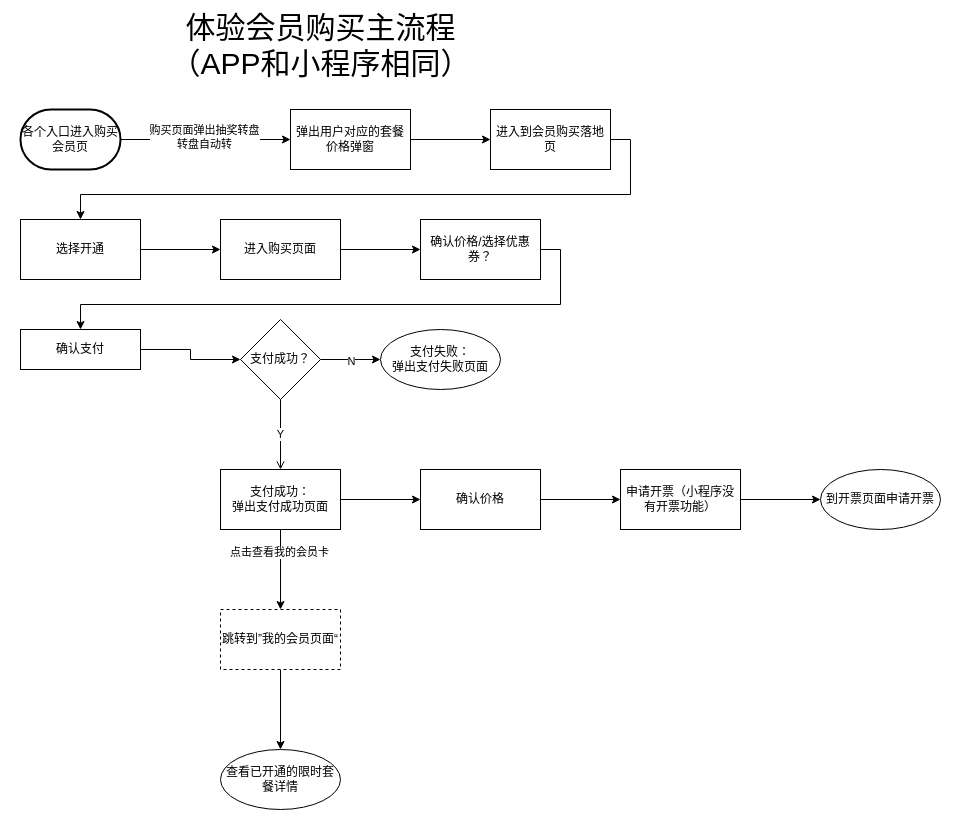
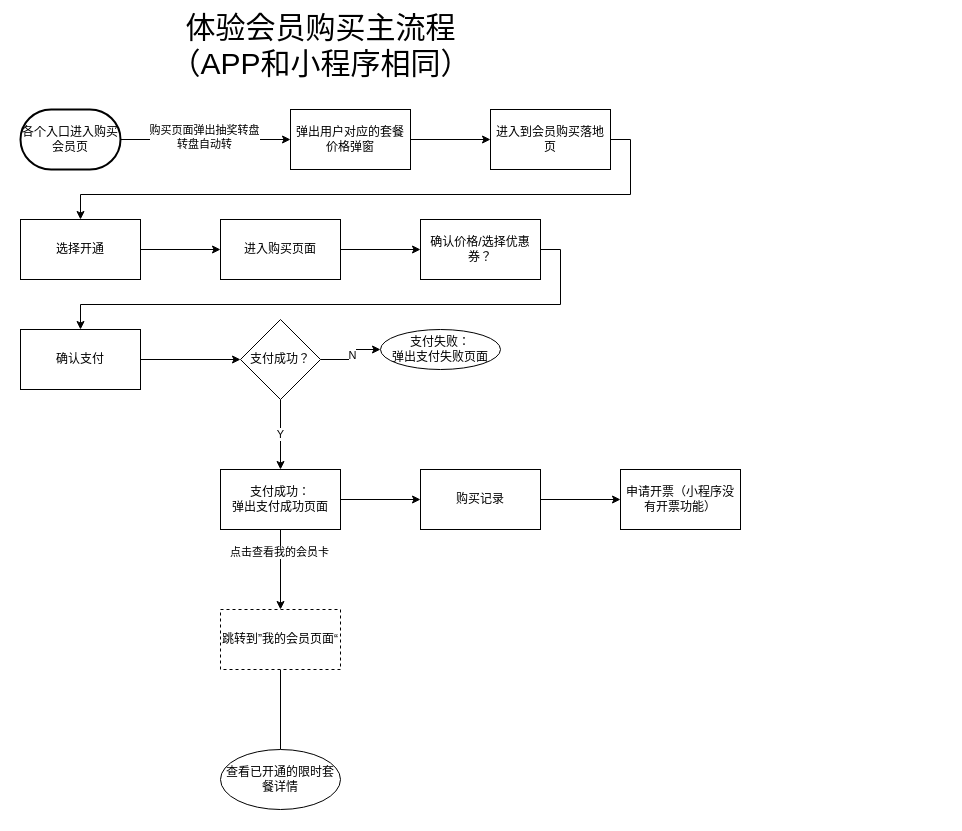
(81, 350) -> (81, 360)
(441, 360) -> (441, 350)
(281, 463) -> (281, 461)
(481, 500) -> (481, 500)
(777, 500) -> none
(881, 500) -> none
(281, 741) -> (281, 744)
